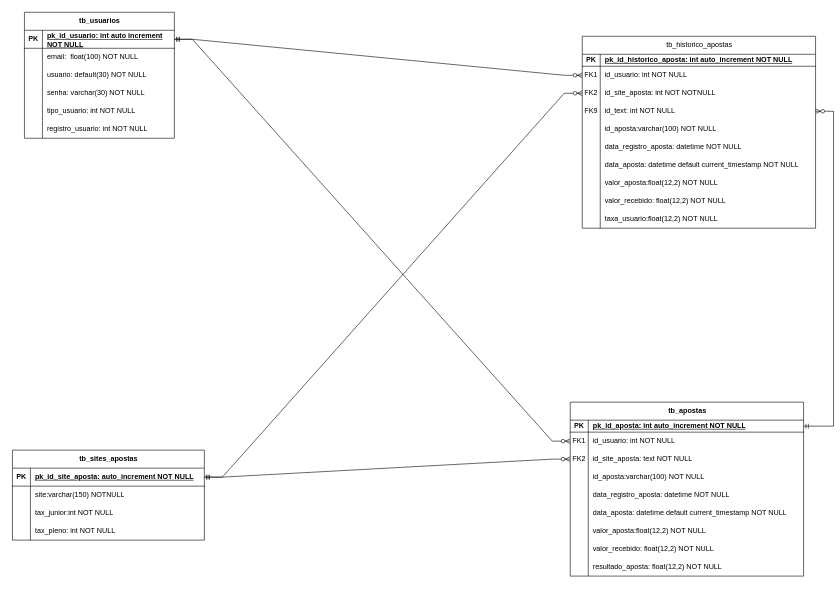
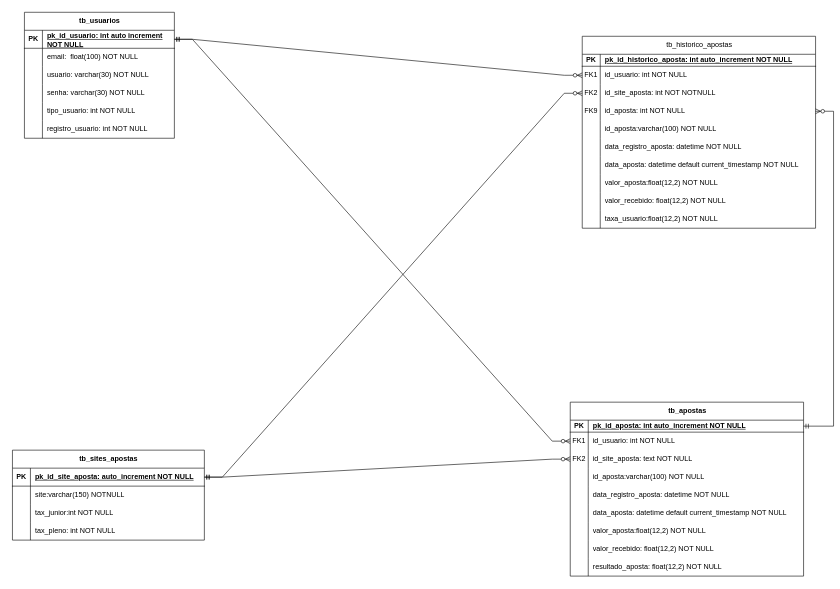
(100, 75) -> (101, 75)
(642, 111) -> (646, 111)
